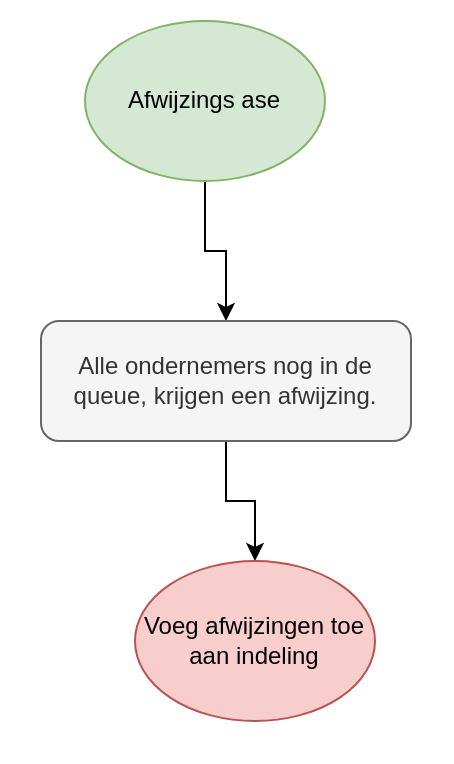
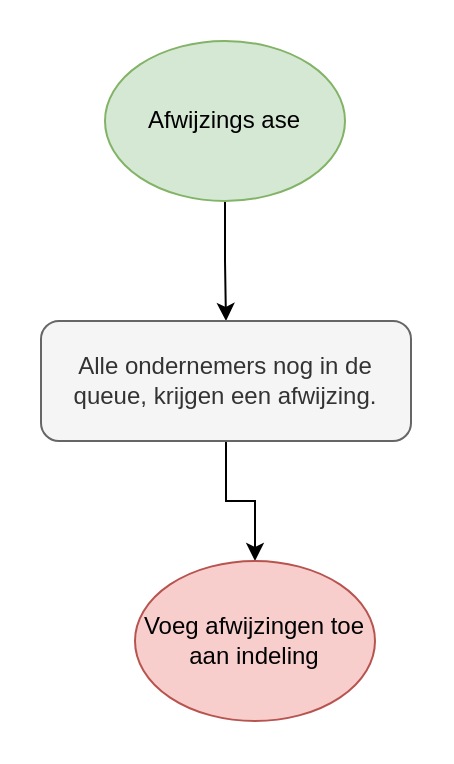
(205, 101) -> (225, 121)
